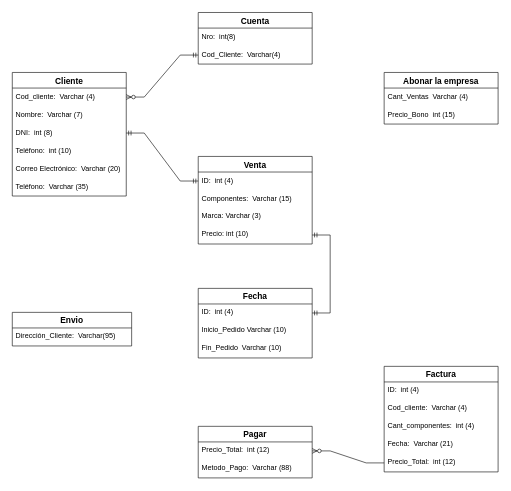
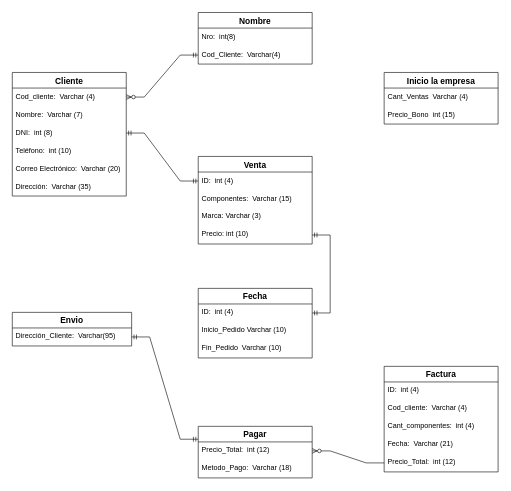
(255, 21) -> (255, 21)
(441, 81) -> (441, 81)
(58, 186) -> (59, 186)
none -> (167, 396)
(251, 468) -> (251, 468)
